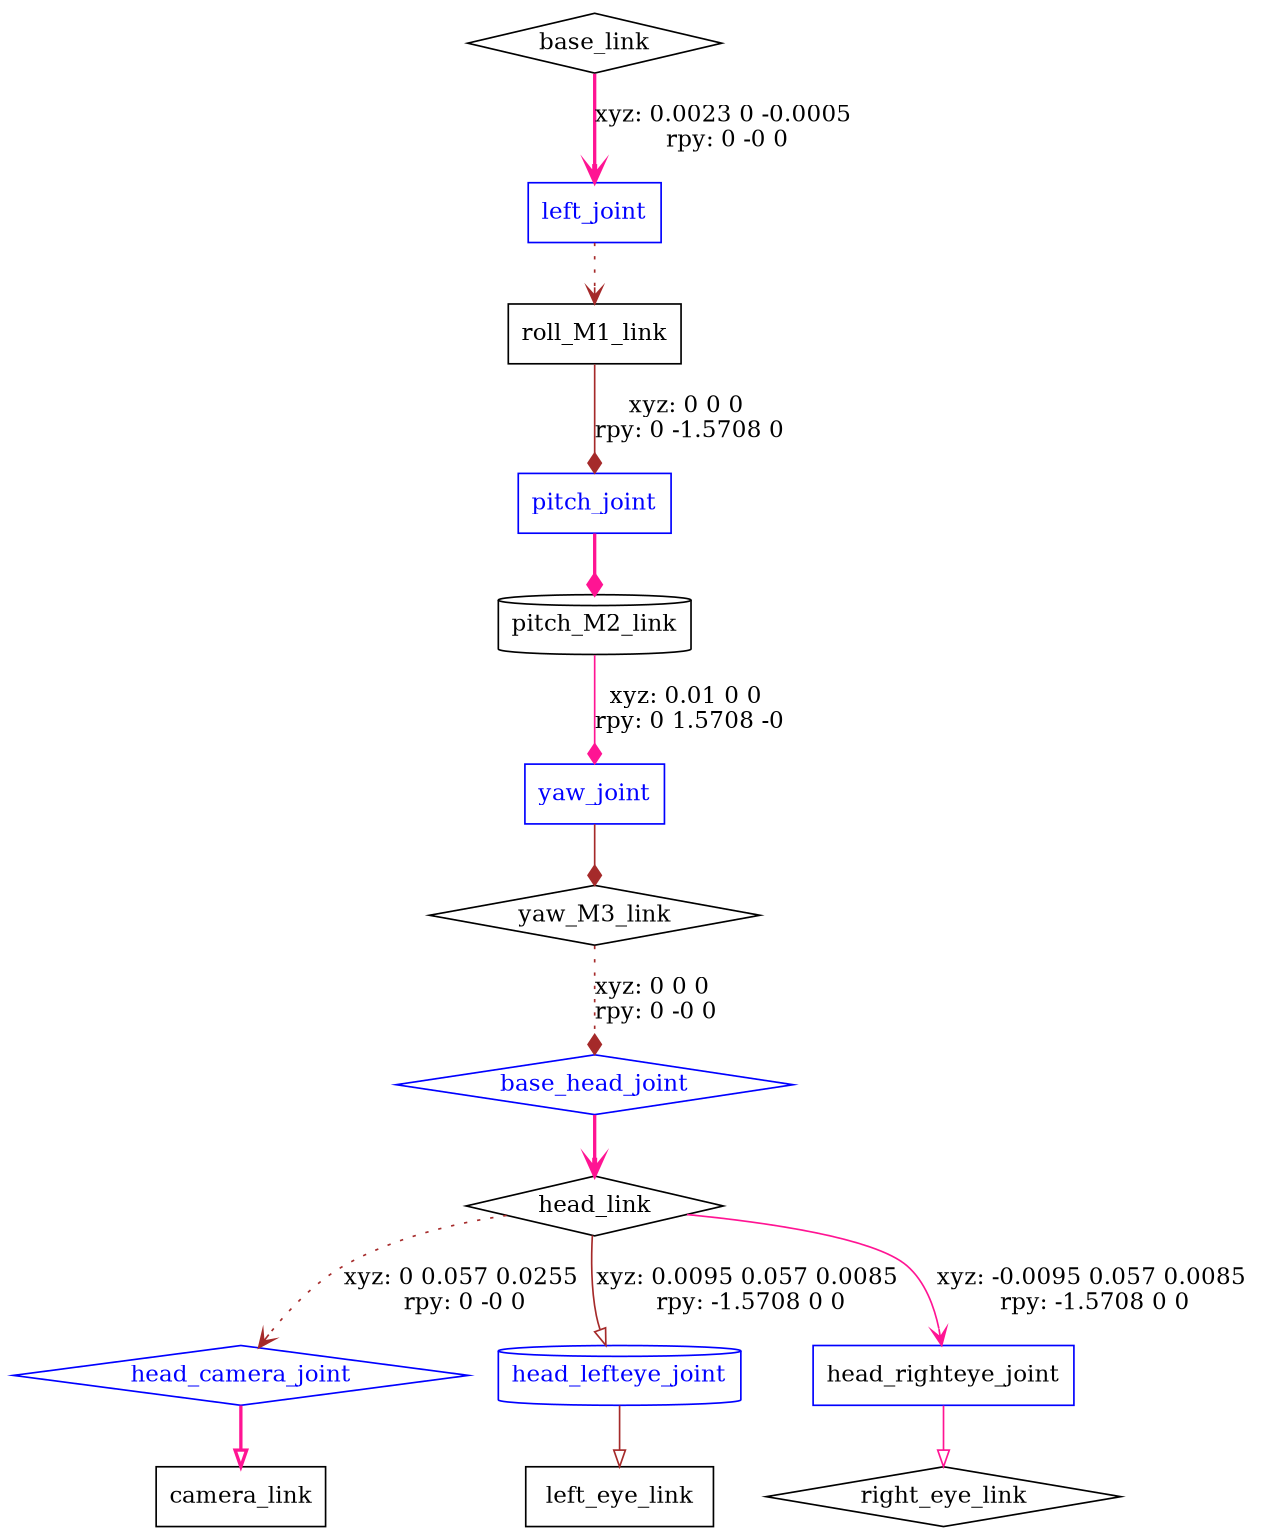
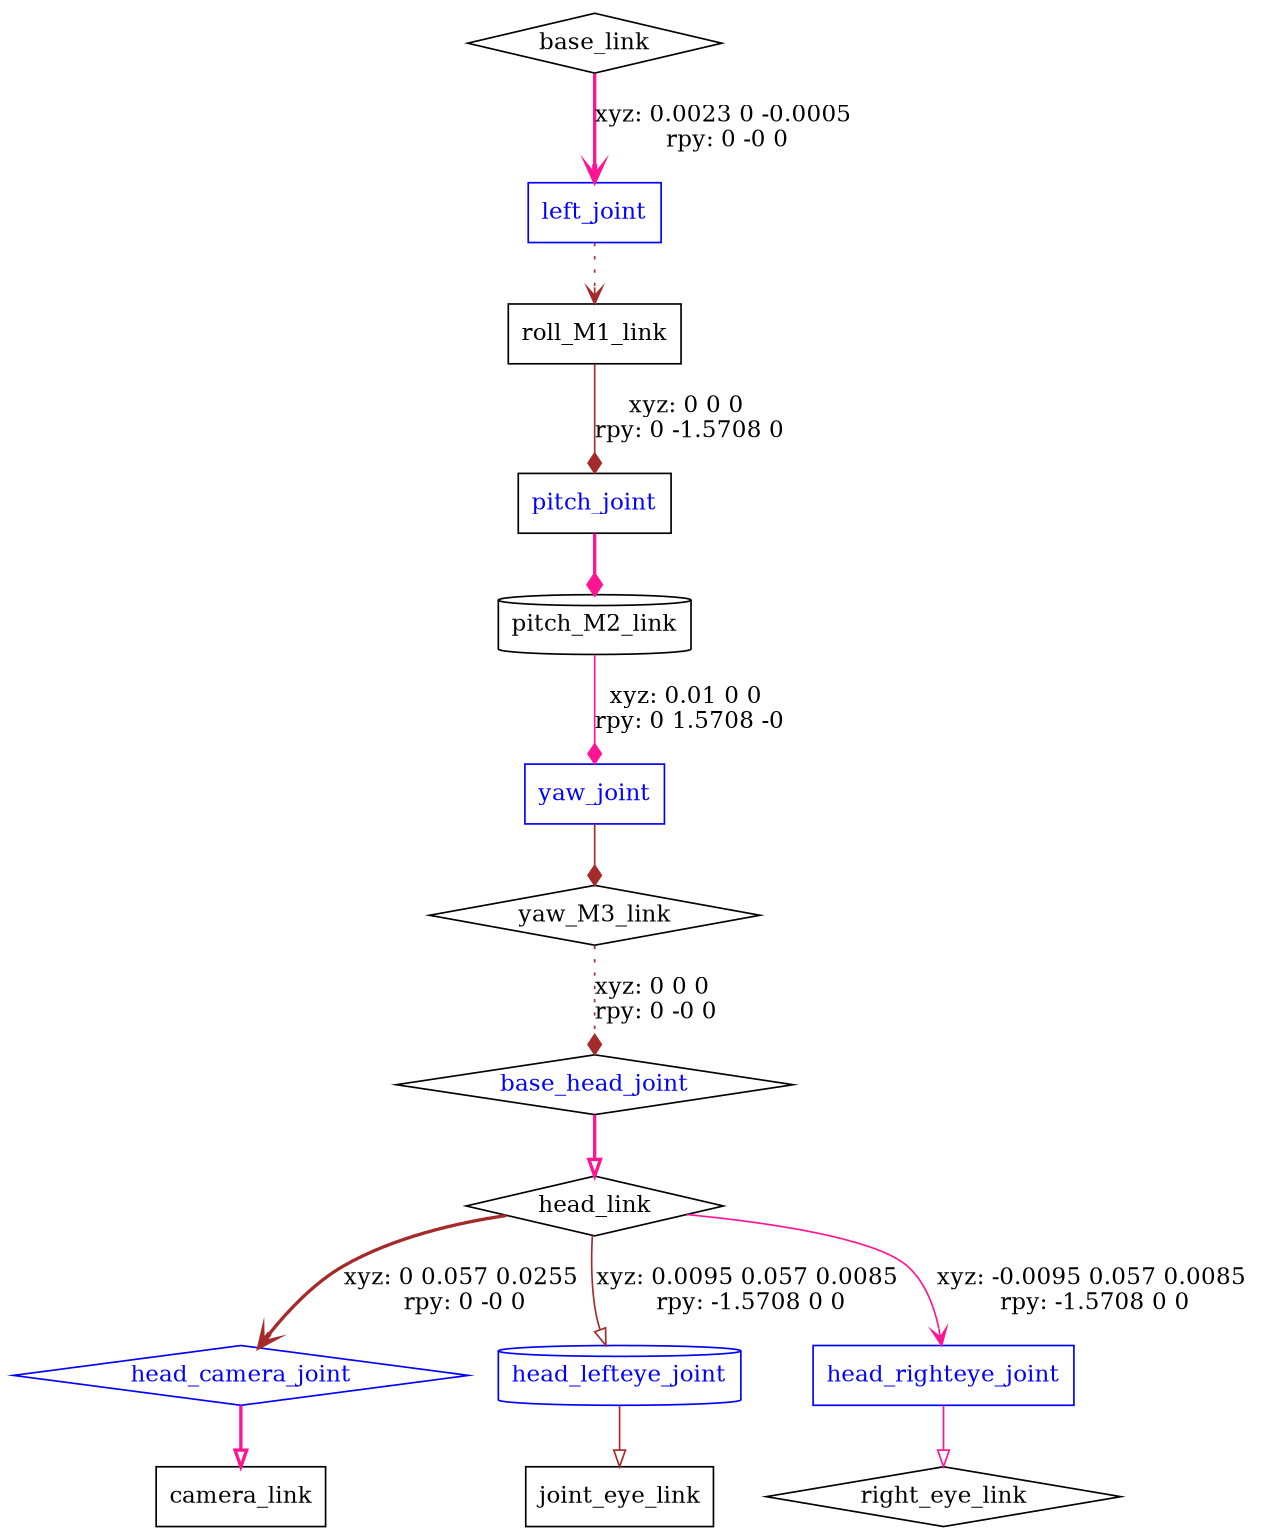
(595, 503) -> (595, 503)
(595, 1085) -> (595, 1085)
(595, 1137) -> (595, 1137)
(375, 1251) -> (375, 1251)
(944, 1375) -> (944, 1375)
(620, 1497) -> (620, 1497)
